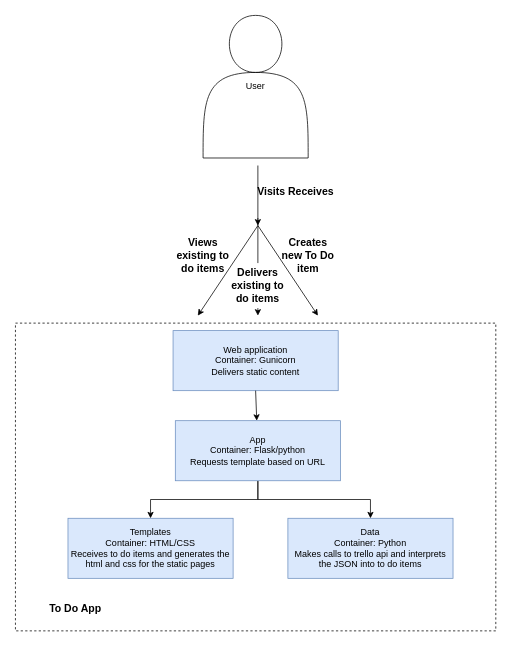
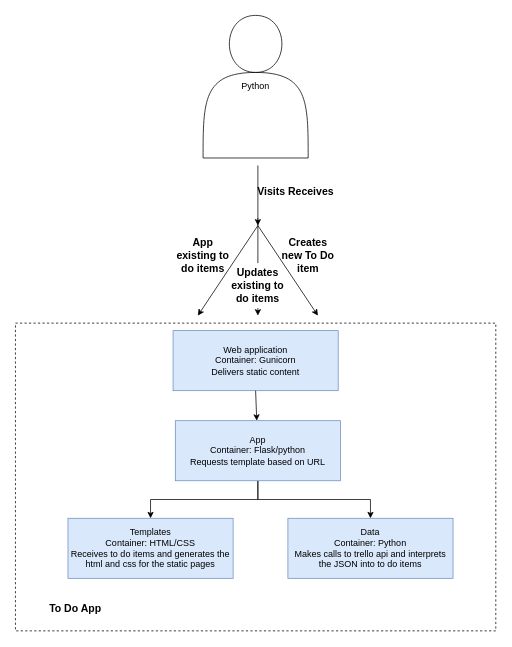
(255, 87) -> (255, 87)
(203, 255) -> (203, 255)
(258, 285) -> (258, 285)
